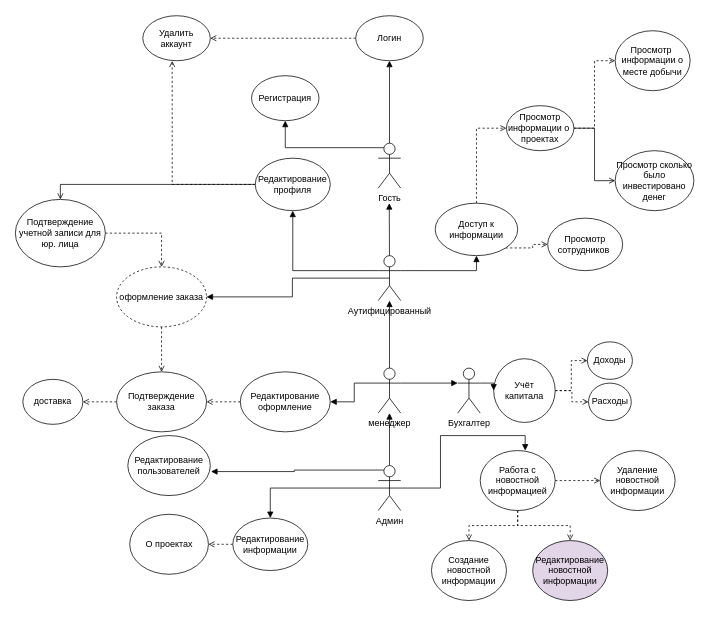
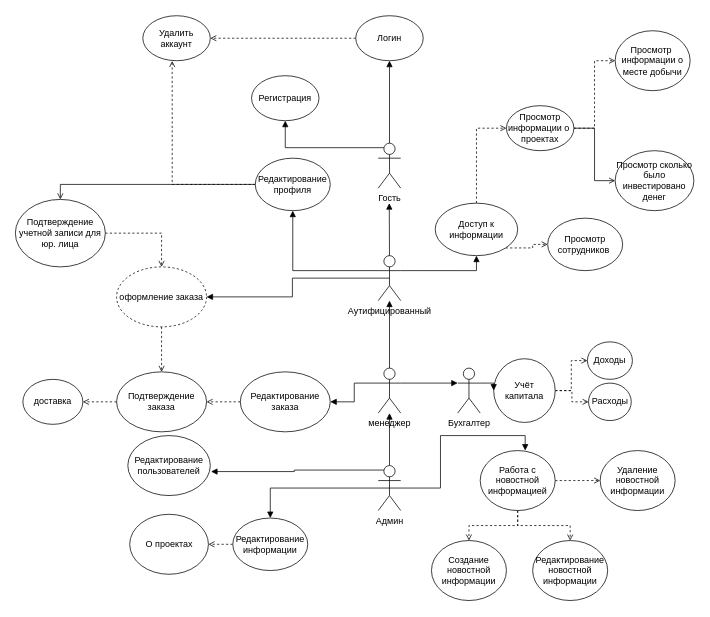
(285, 402) -> (285, 402)
(570, 570) -> (570, 570)
